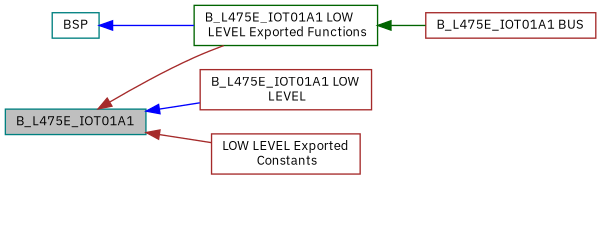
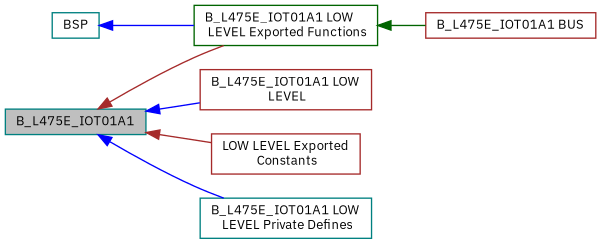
none -> (286, 218)
